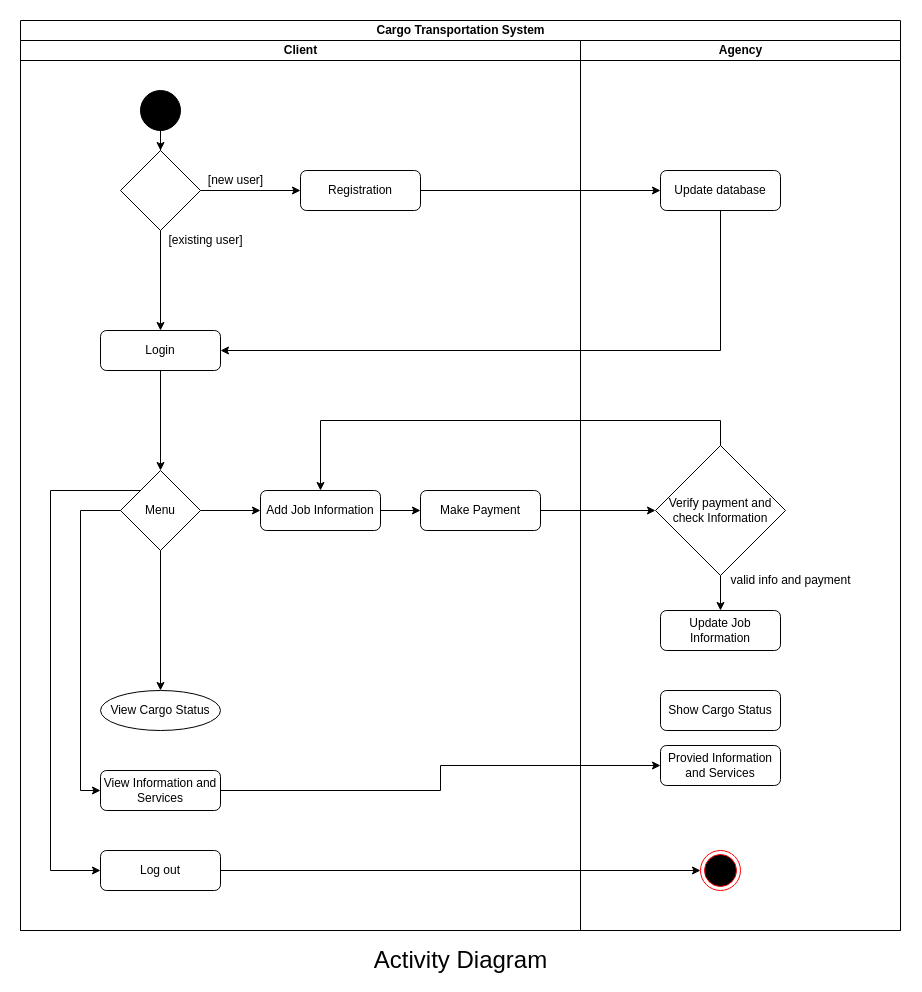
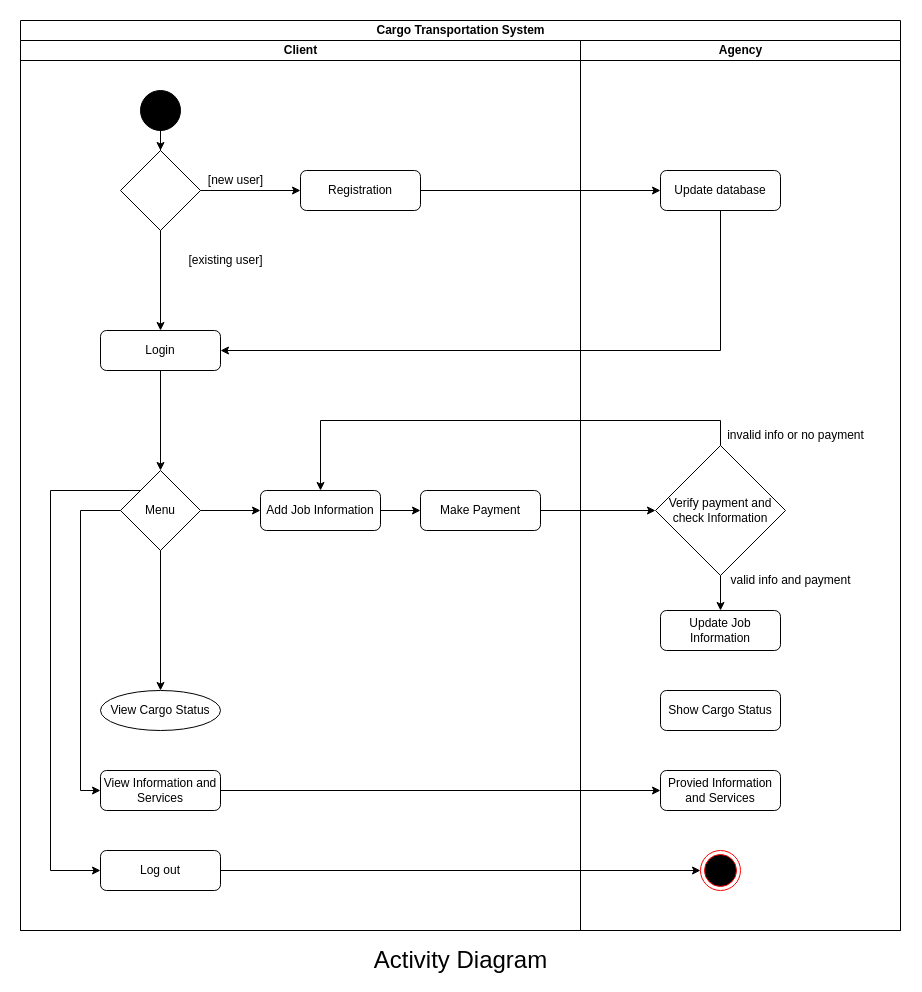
(206, 241) -> (226, 261)
none -> (796, 436)
(721, 766) -> (721, 791)
